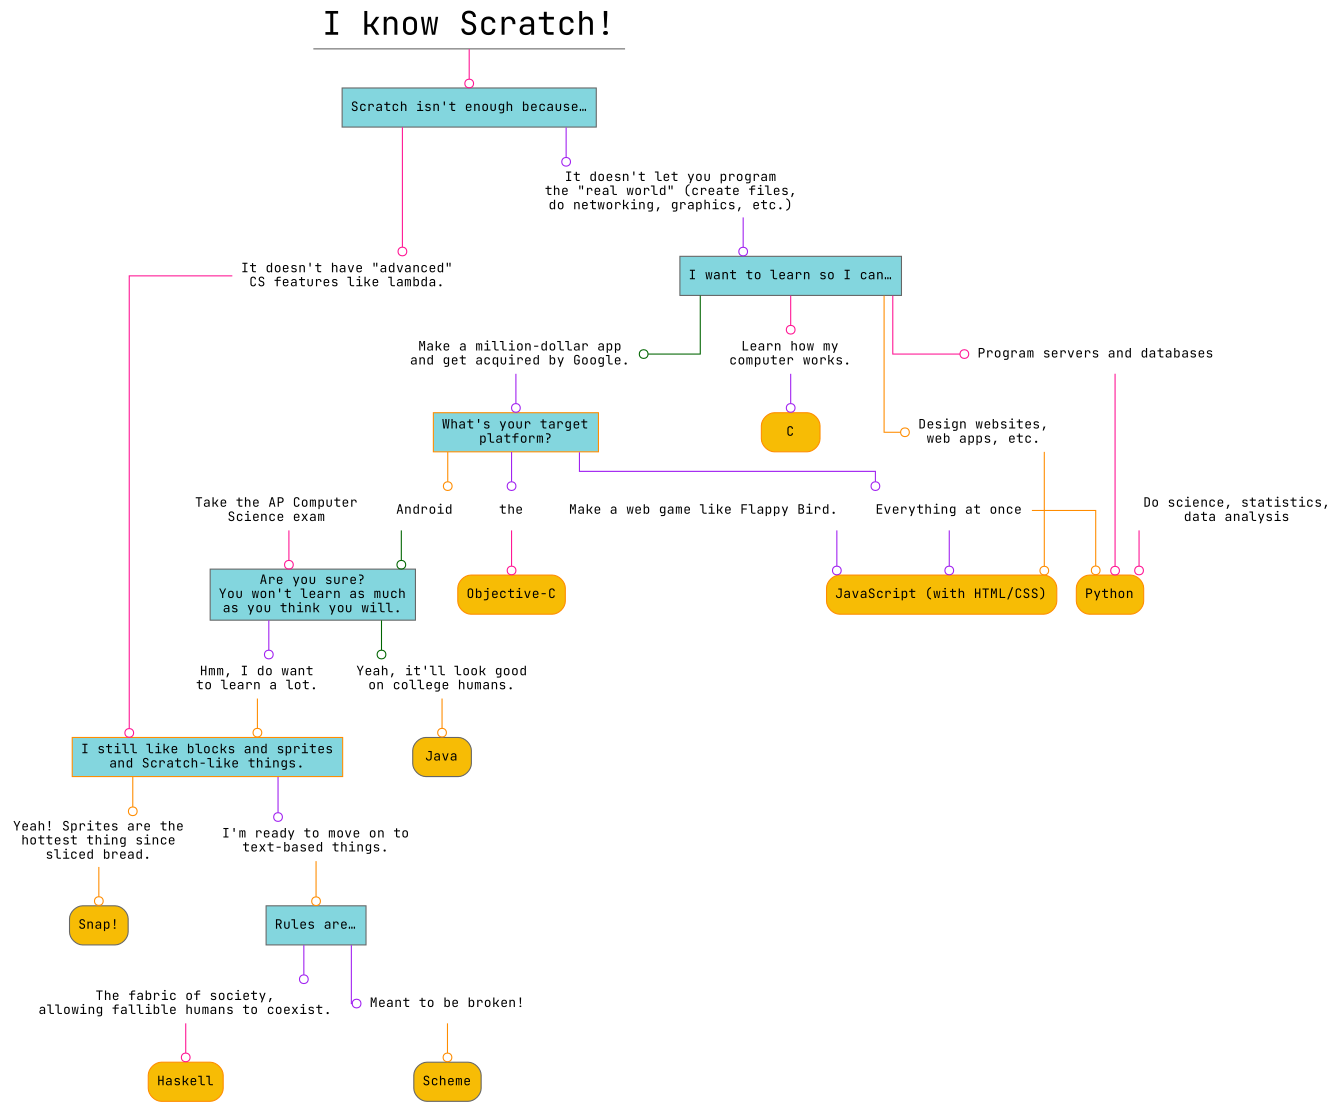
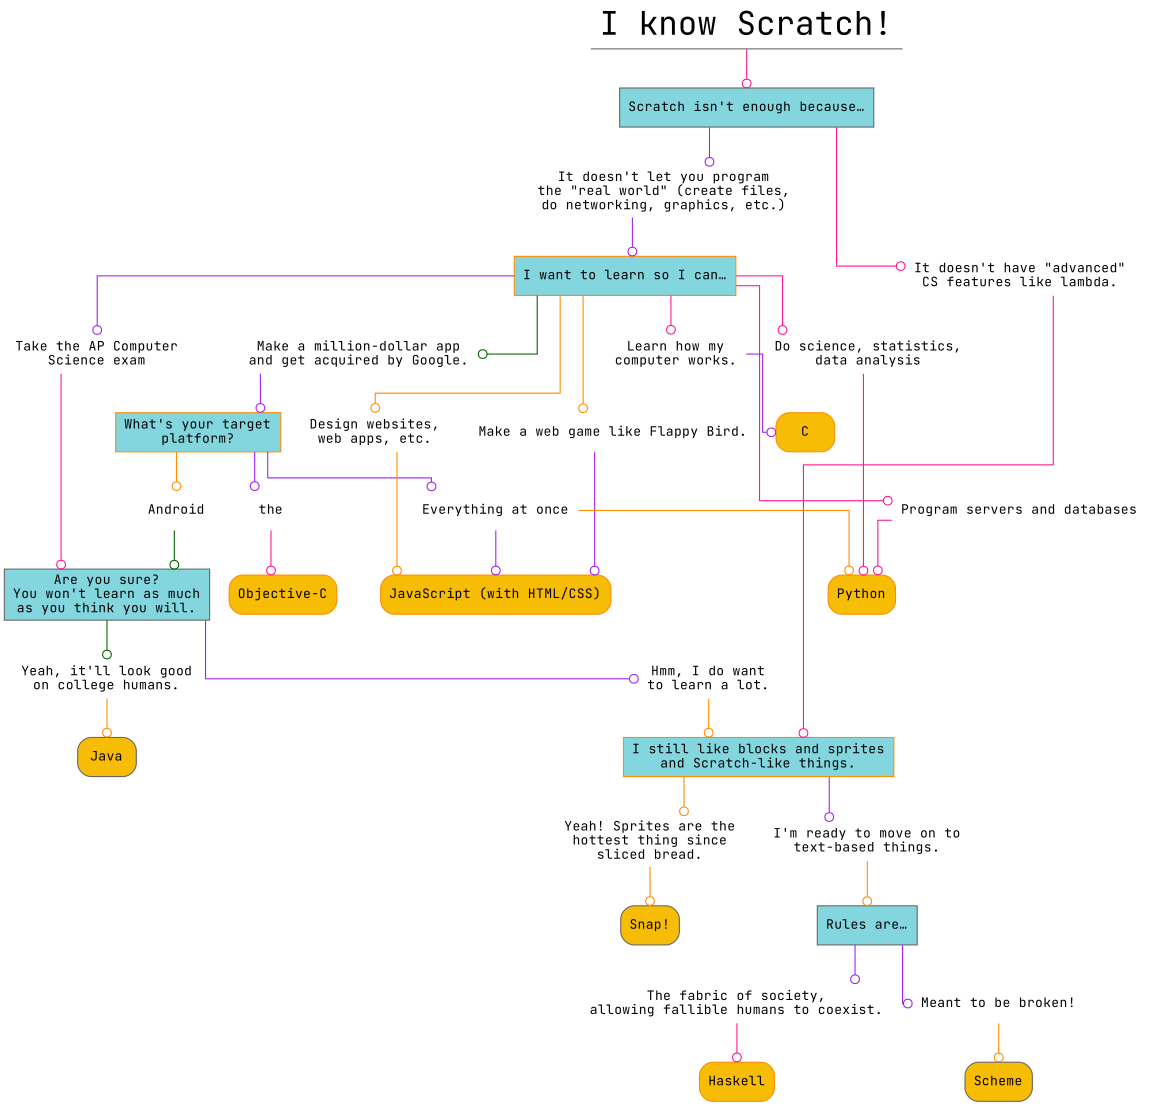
none -> (281, 276)
(791, 276) -> (625, 276)
none -> (783, 278)
none -> (583, 350)
